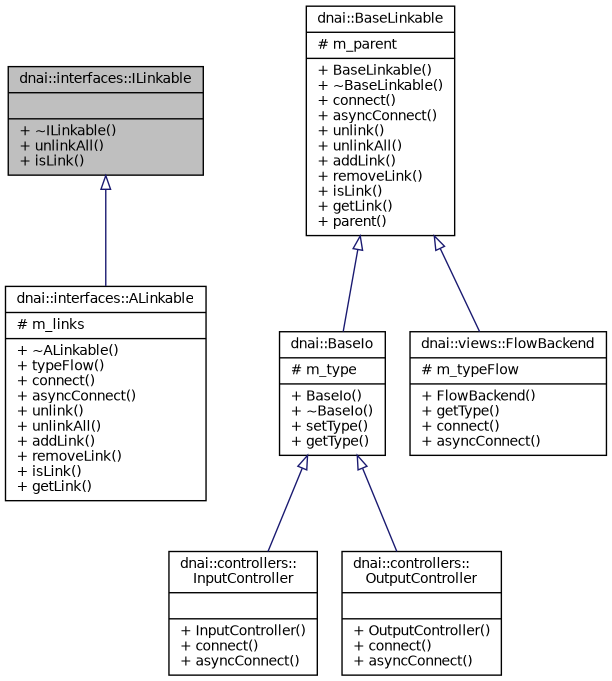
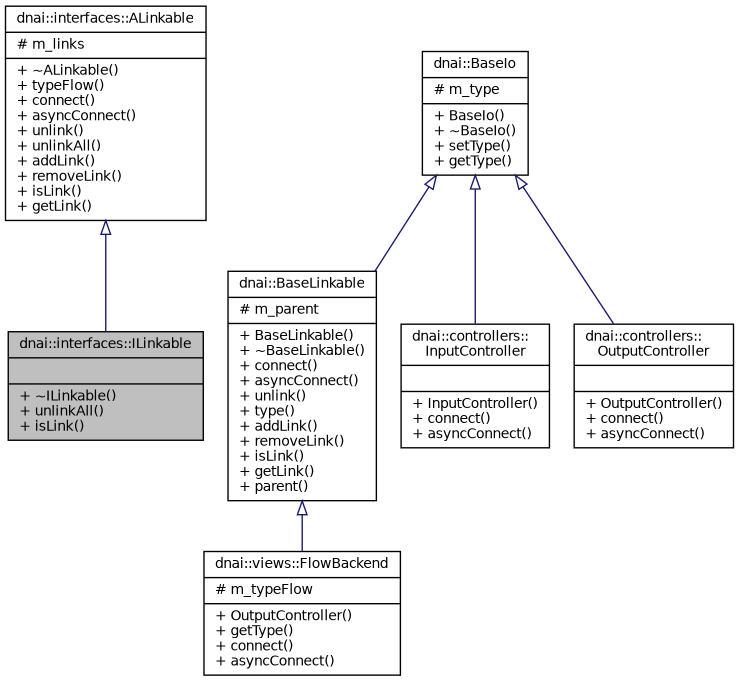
(360, 146) -> (267, 411)
(106, 238) -> (106, 283)
(351, 291) -> (402, 229)
(479, 396) -> (284, 616)
